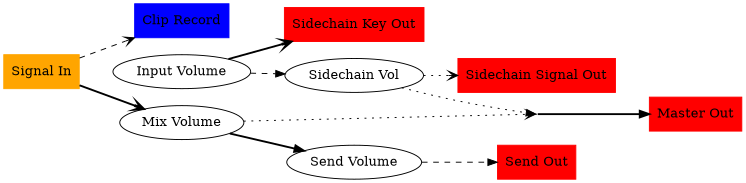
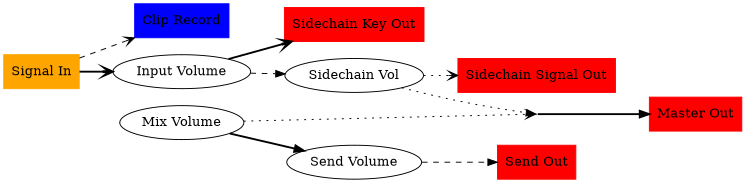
(107, 96) -> (91, 72)
